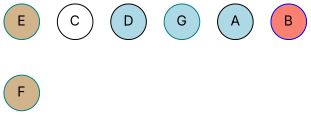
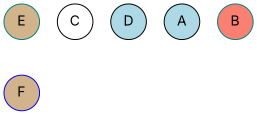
(182, 22) -> none
(289, 22) -> (235, 22)
(22, 93) -> (22, 93)
